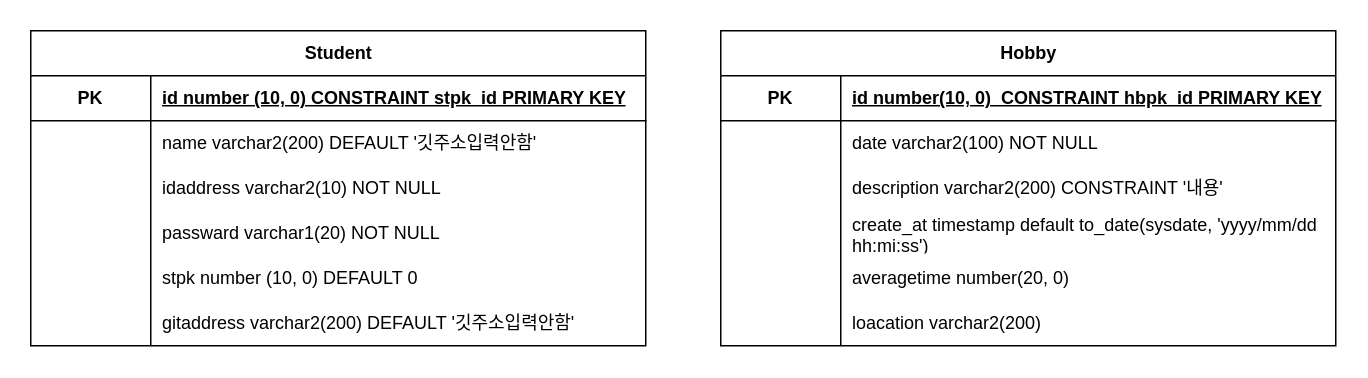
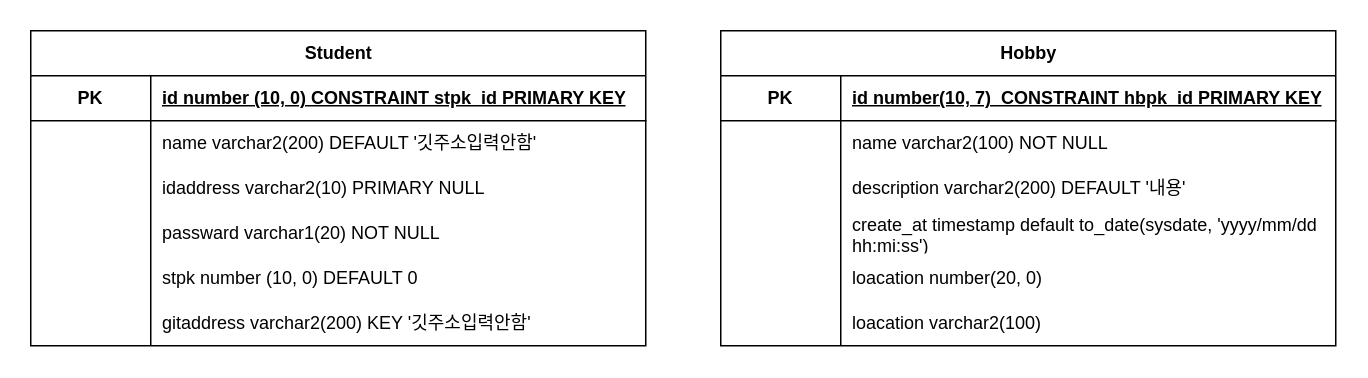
(1074, 98) -> (1074, 98)
(982, 143) -> (982, 143)
(310, 188) -> (330, 188)
(1051, 188) -> (1036, 188)
(969, 278) -> (957, 278)
(388, 323) -> (368, 323)
(962, 323) -> (962, 323)
